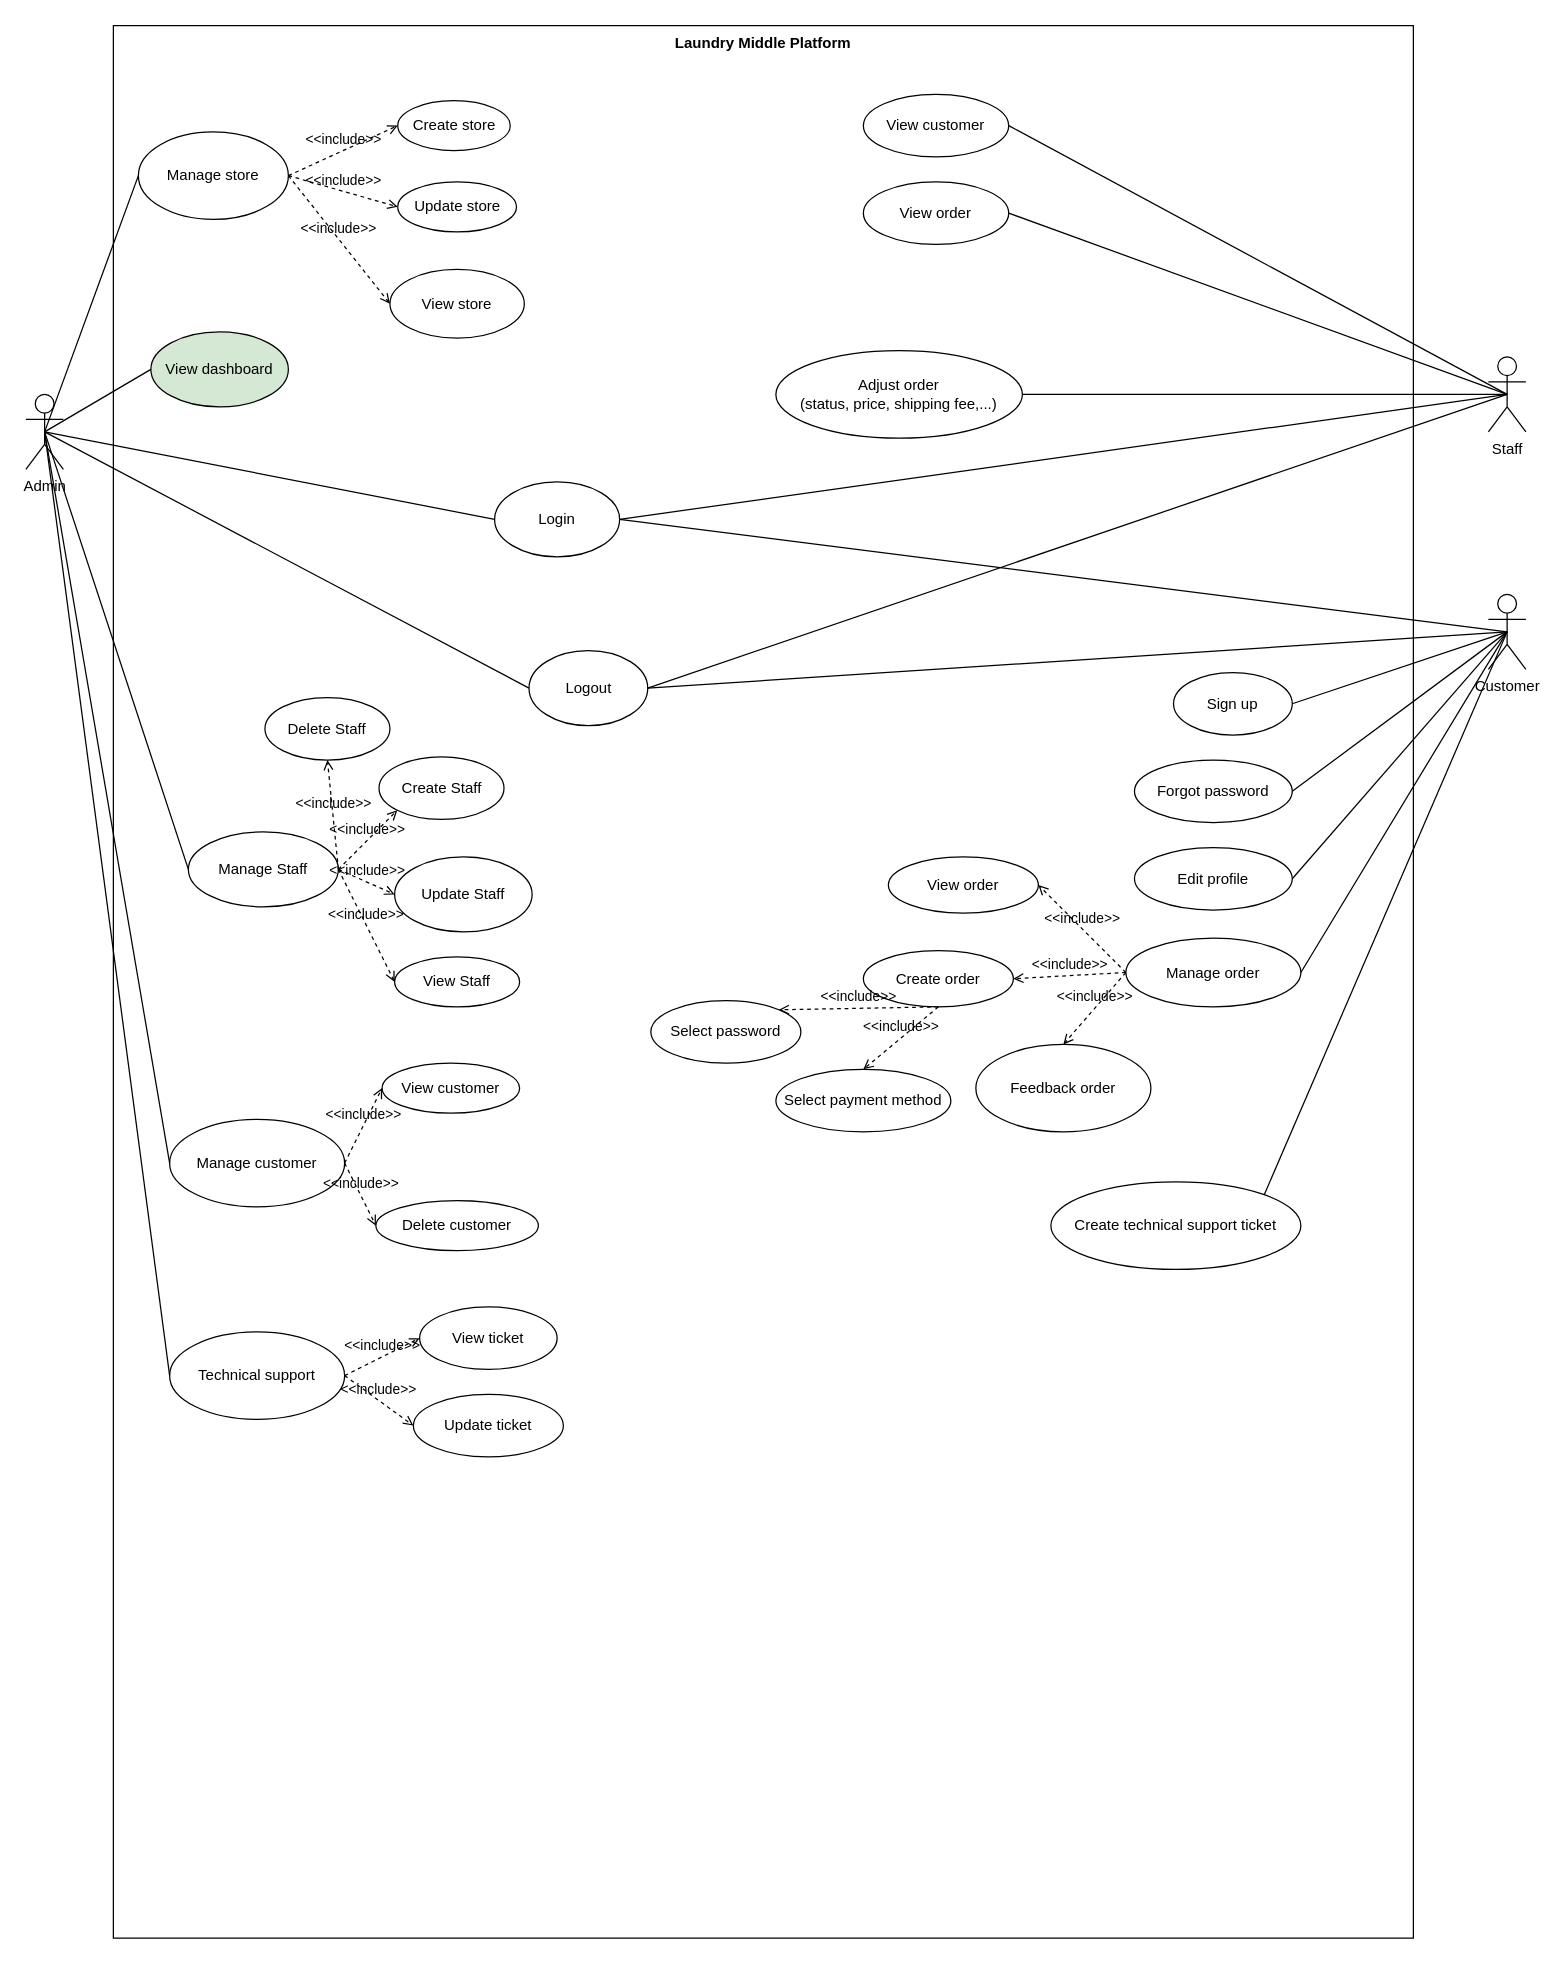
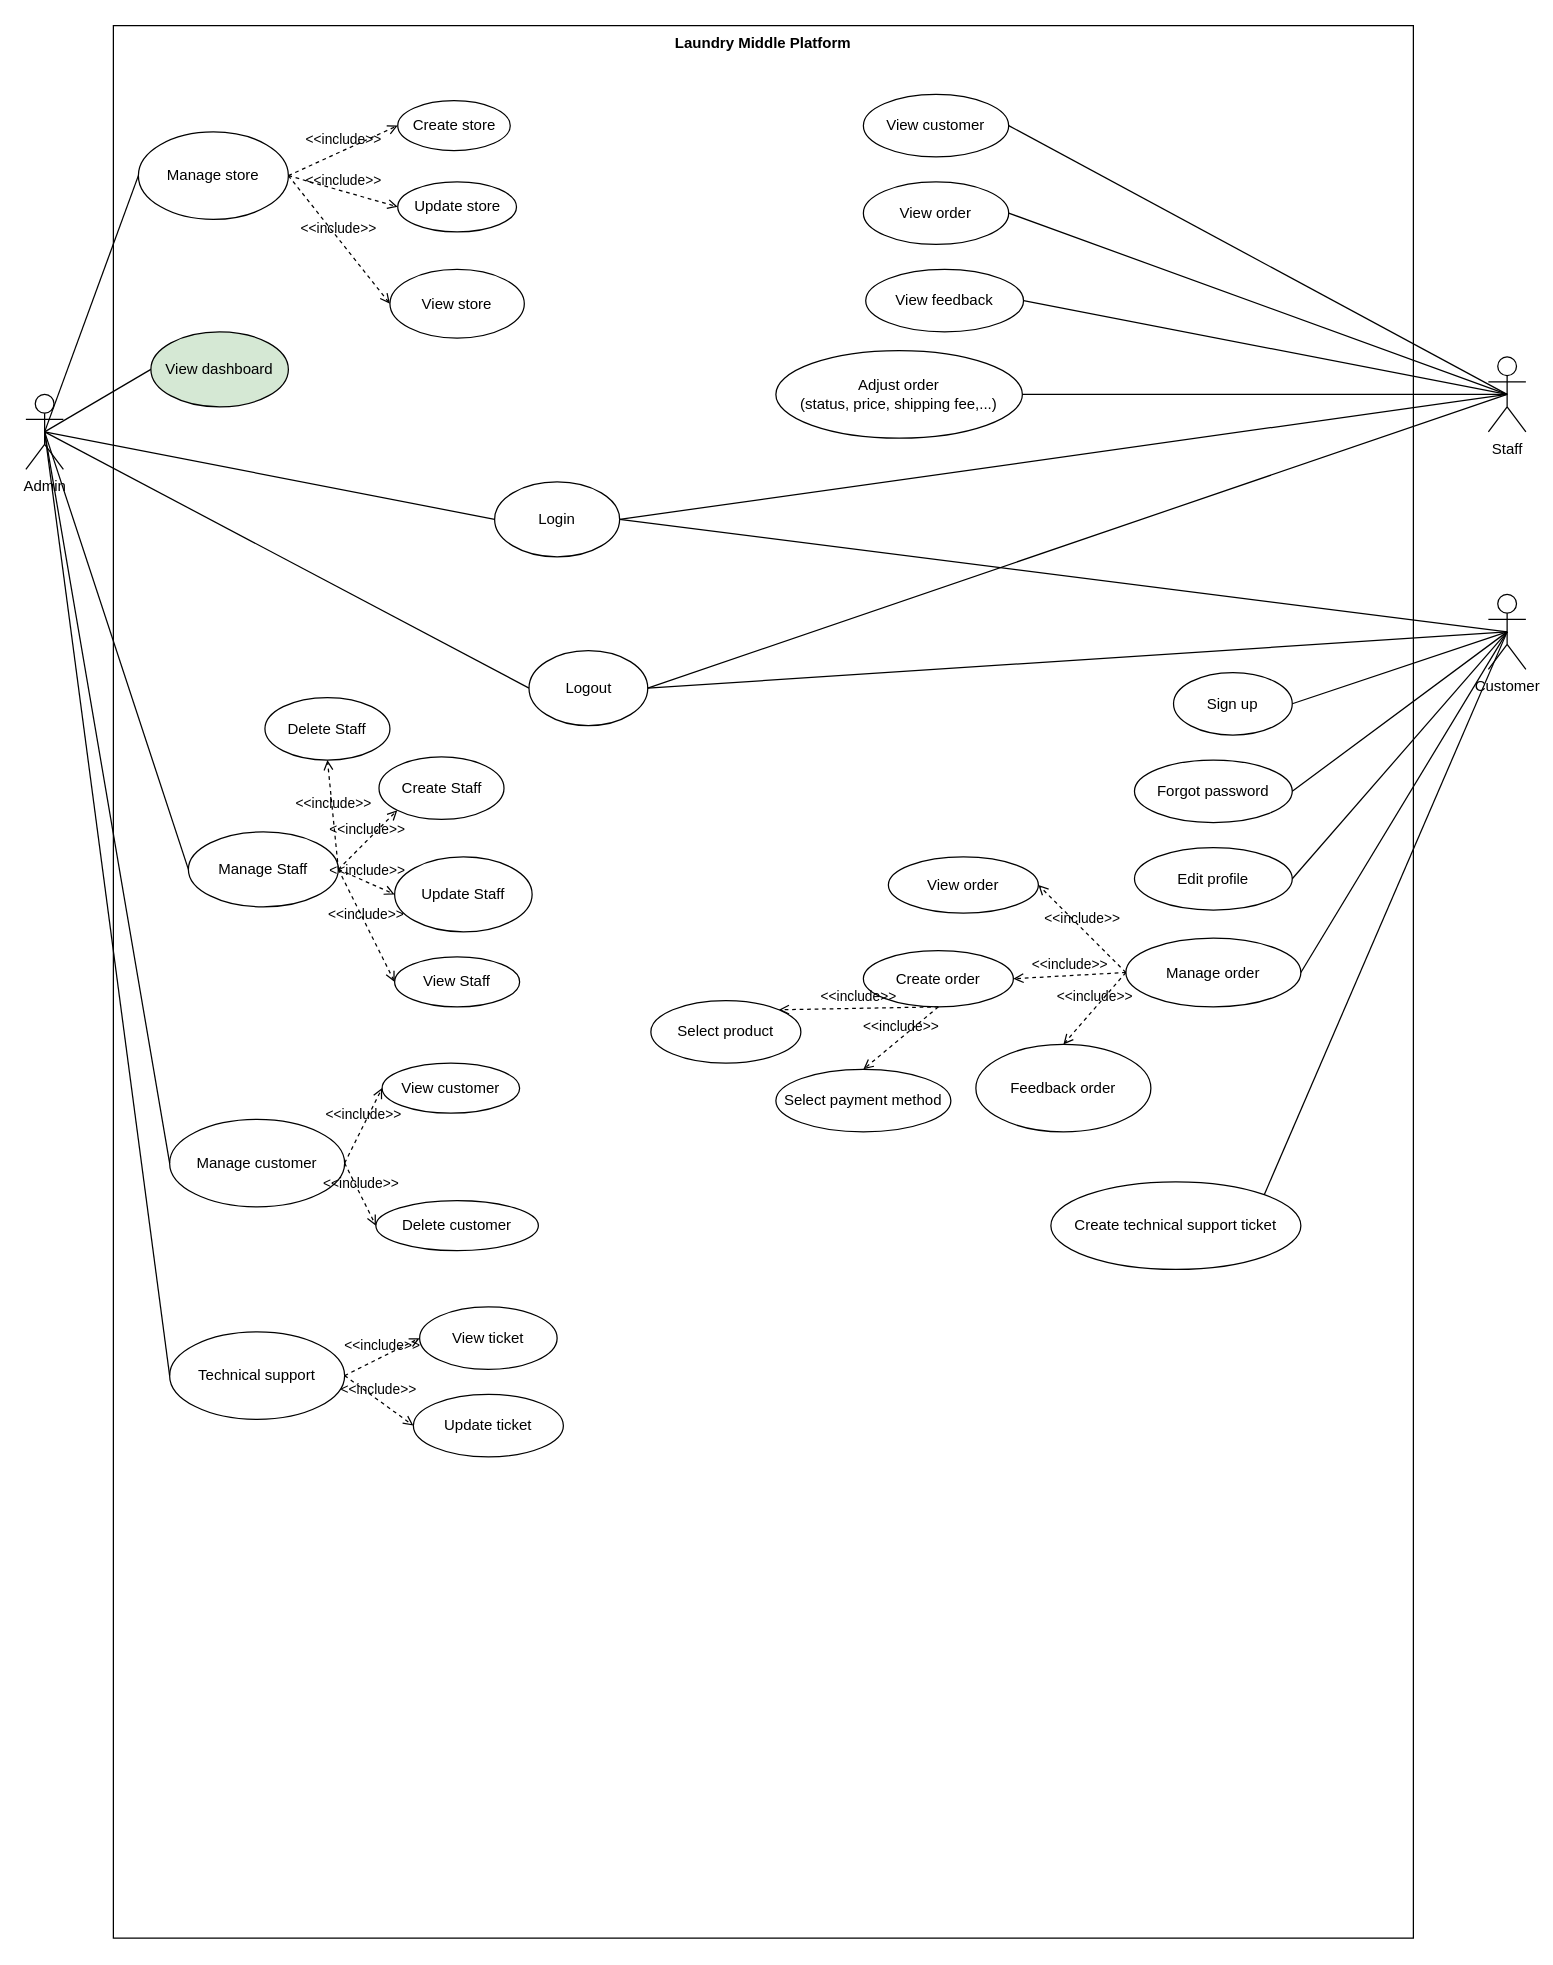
none -> (944, 301)
none -> (1258, 346)
(726, 1032) -> (726, 1032)
